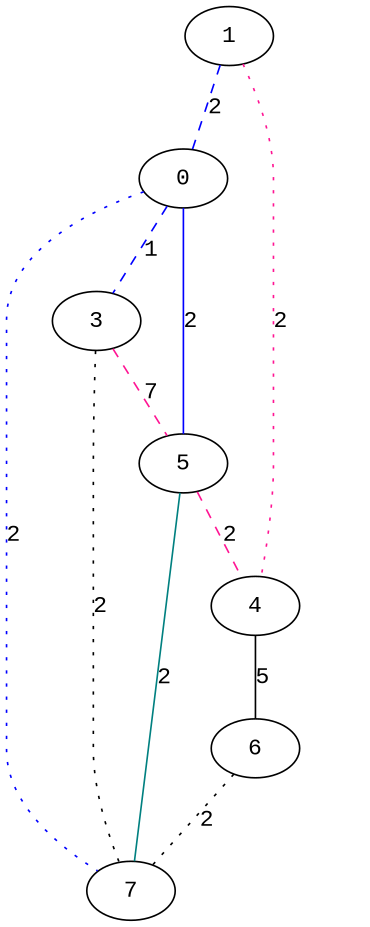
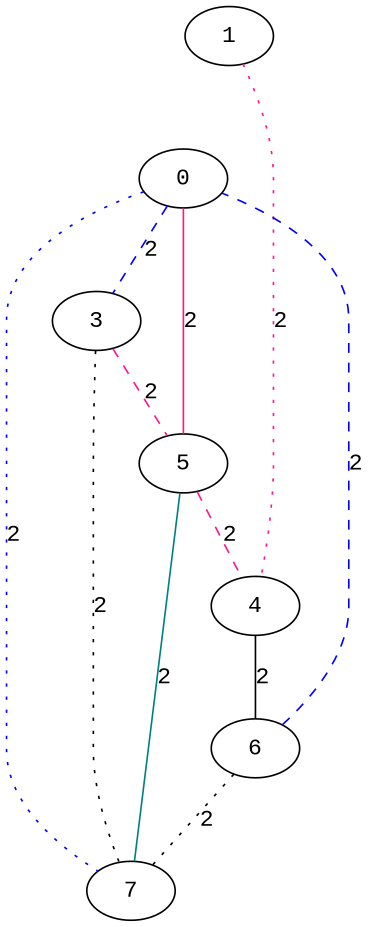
(206, 107) -> (349, 438)
(151, 250) -> (151, 250)
(183, 321) -> (183, 321)
(151, 392) -> (151, 392)
(263, 677) -> (263, 677)
